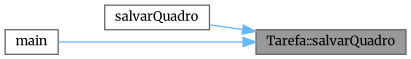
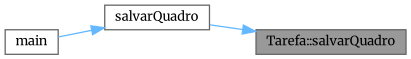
(151, 42) -> (75, 34)
